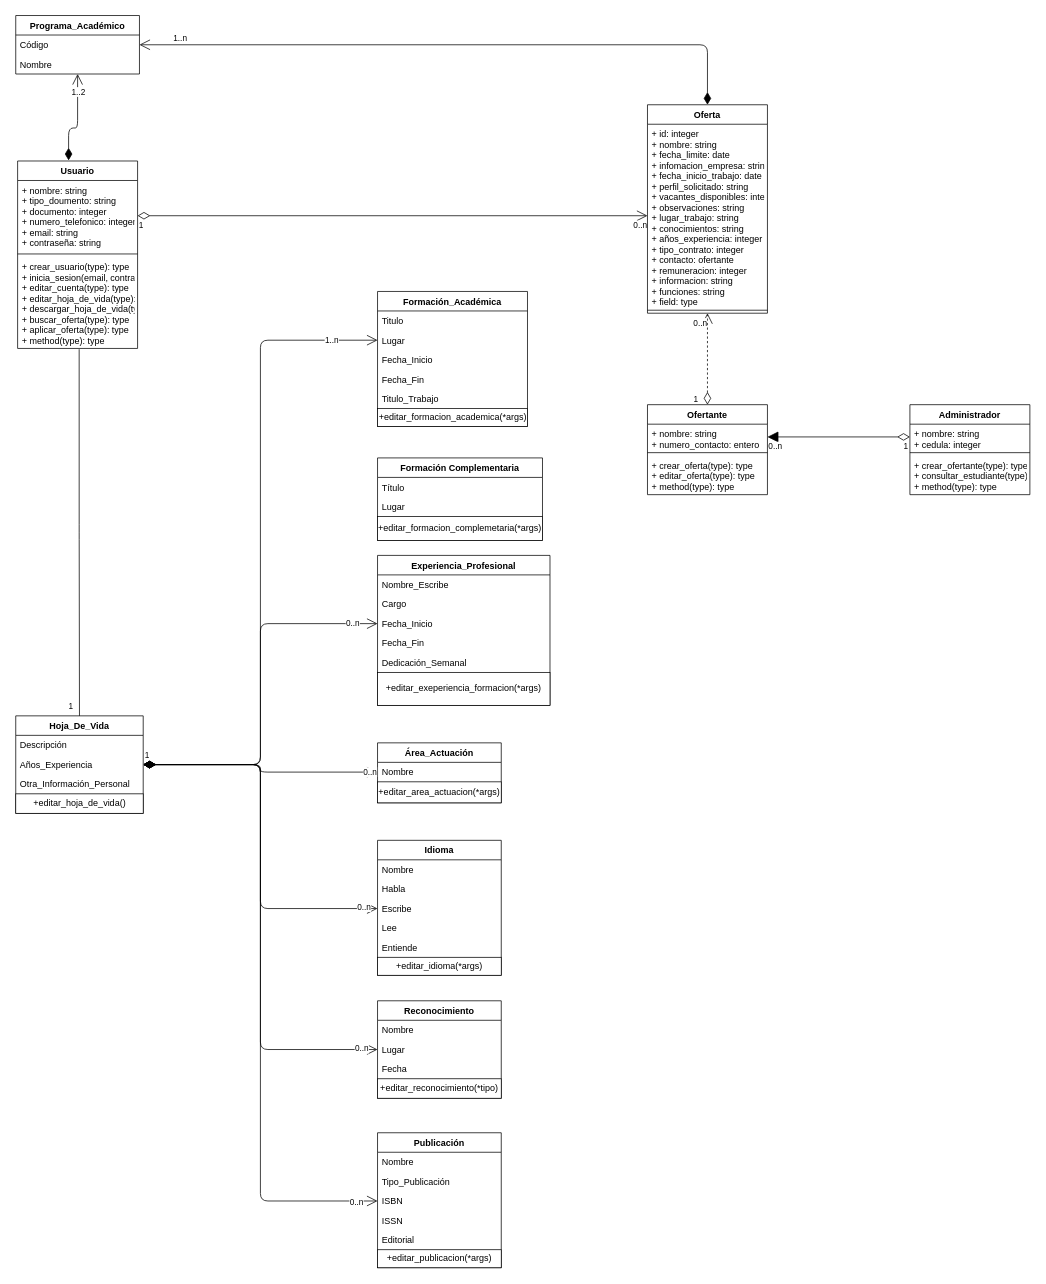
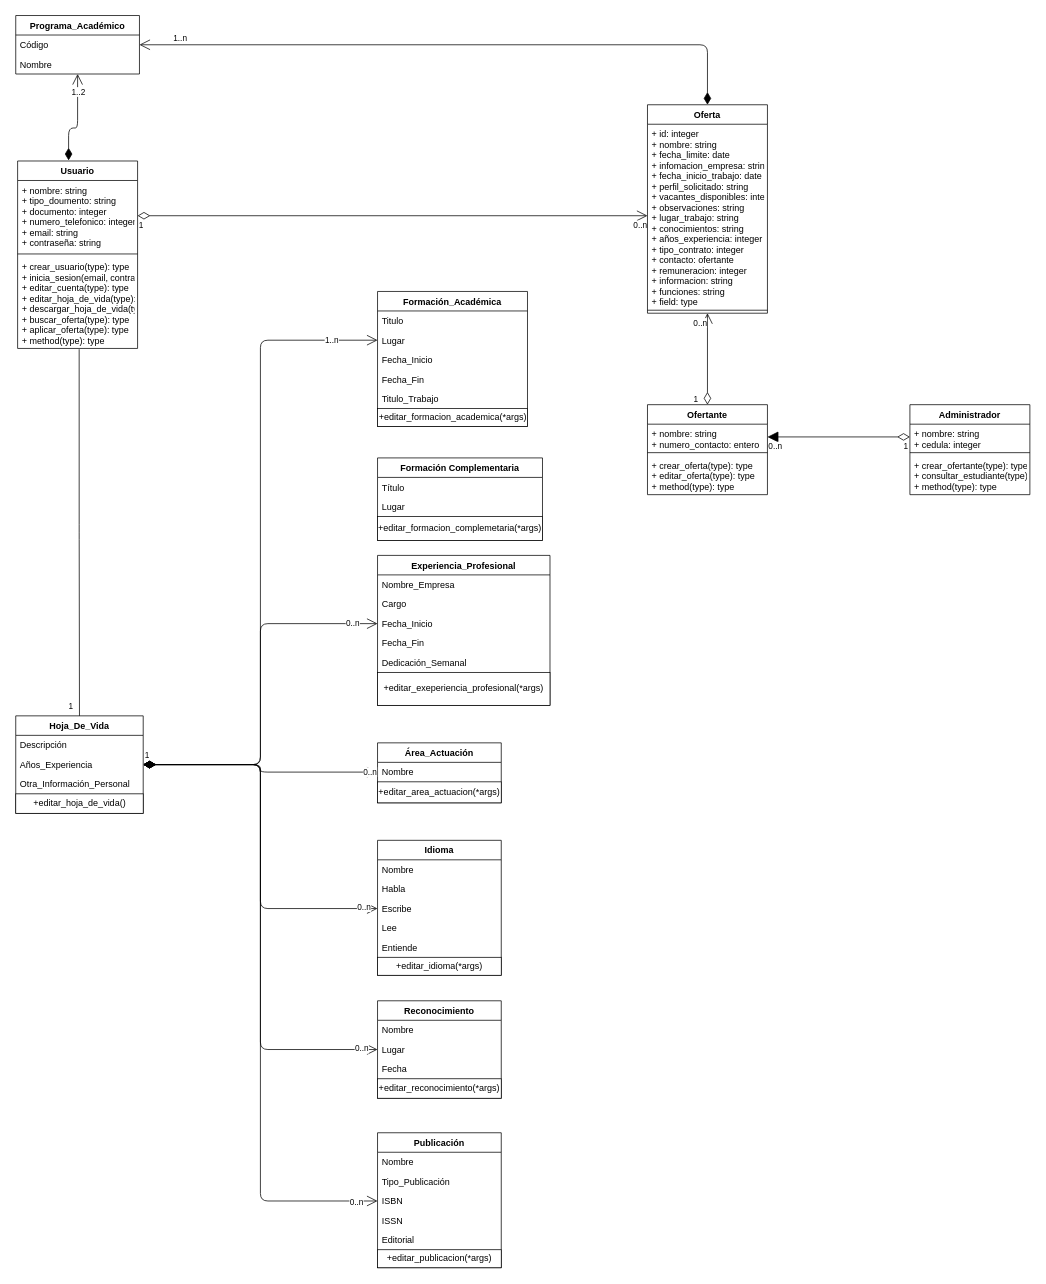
(708, 353) -> (708, 353)
(416, 585) -> (417, 585)
(464, 689) -> (464, 689)
(440, 1089) -> (440, 1089)
